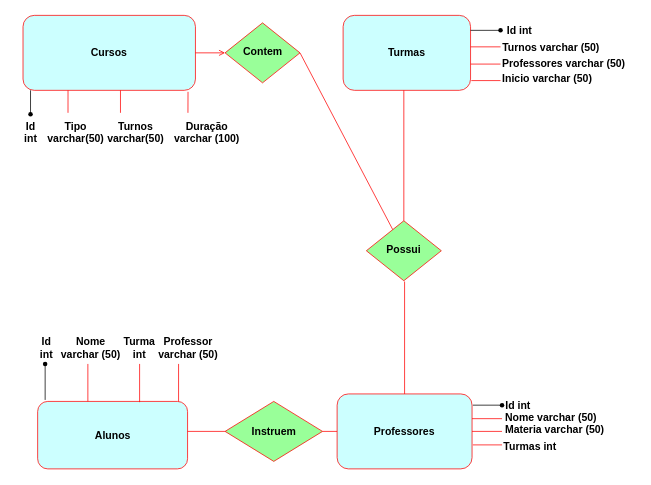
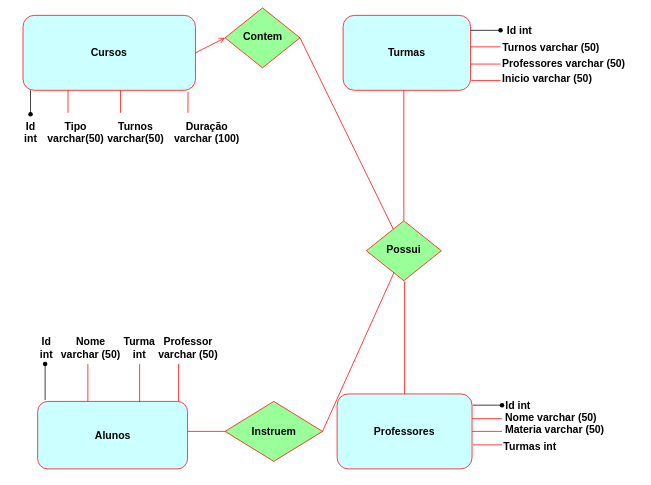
(263, 53) -> (263, 38)
(330, 432) -> (358, 352)
